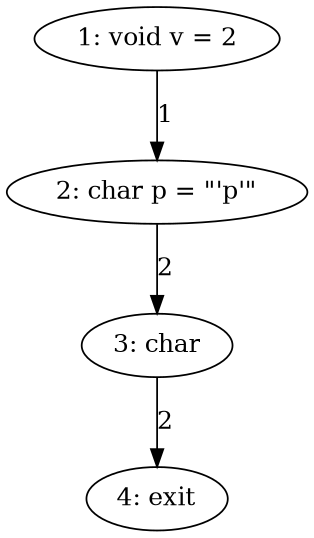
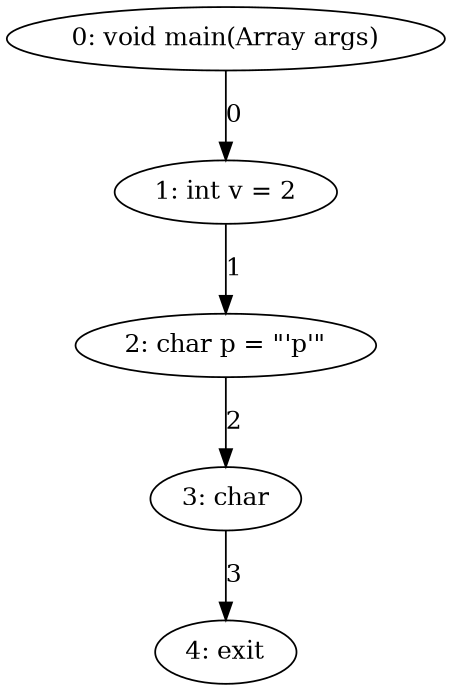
(157, 39) -> (226, 192)
none -> (226, 39)
(166, 422) -> (235, 575)
